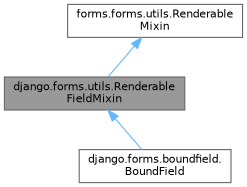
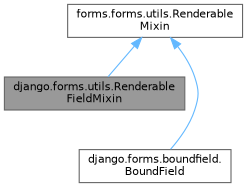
(129, 134) -> (198, 99)
